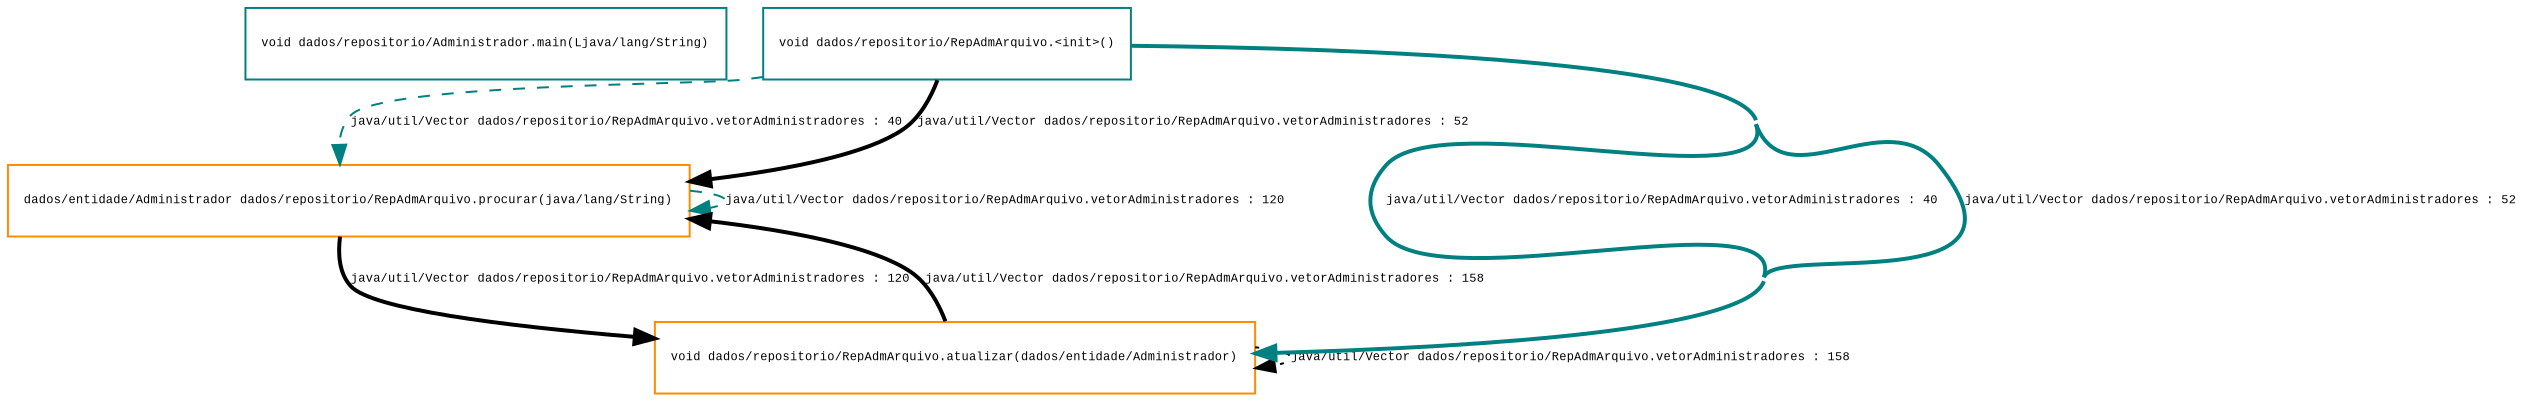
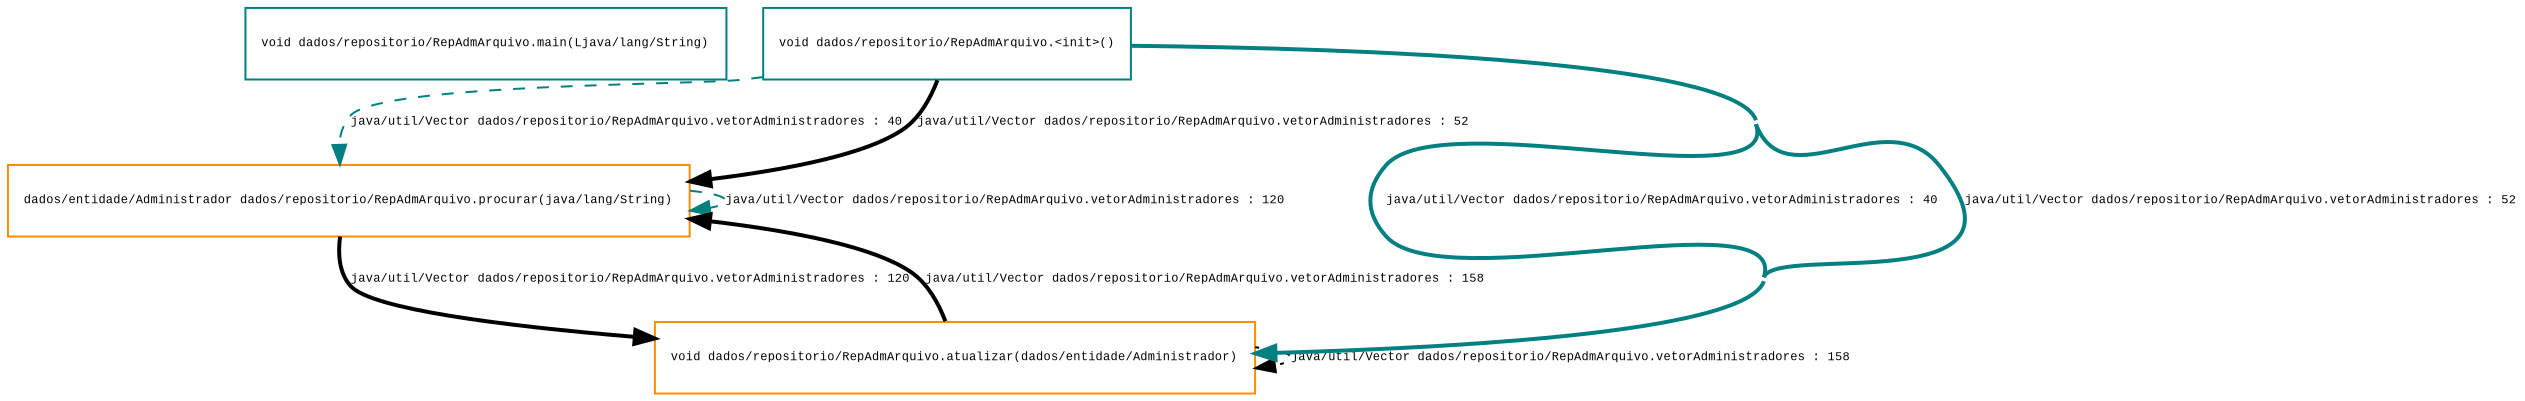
(486, 44) -> (486, 44)
